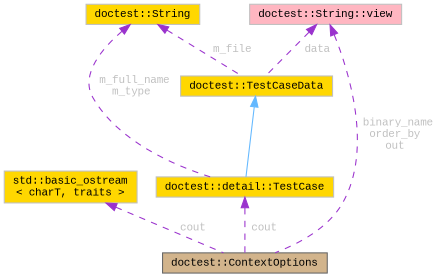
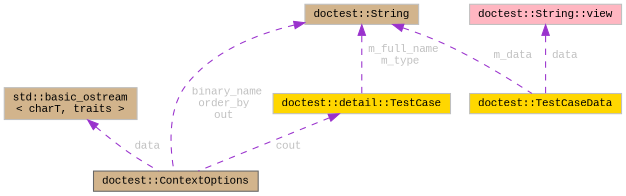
(143, 14) -> (362, 14)
(230, 49) -> (510, 55)
(250, 142) -> none
(356, 161) -> (199, 72)
(71, 187) -> (71, 104)
(190, 228) -> (144, 146)
